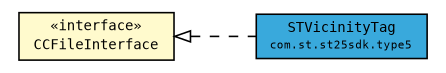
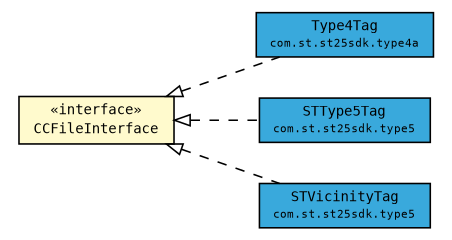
none -> (345, 35)
none -> (345, 120)
